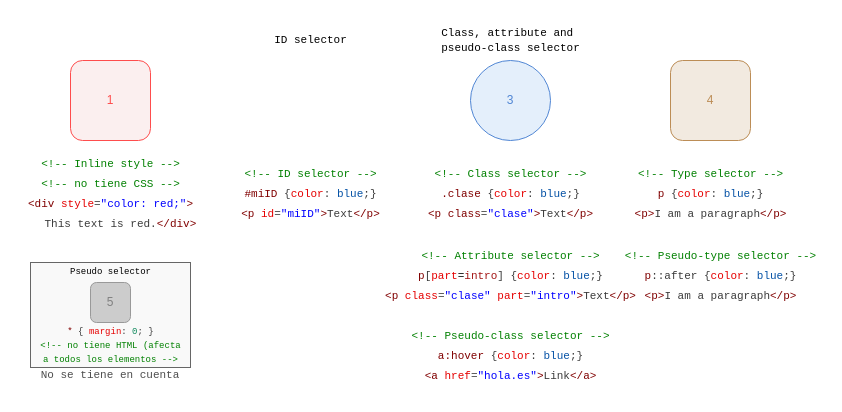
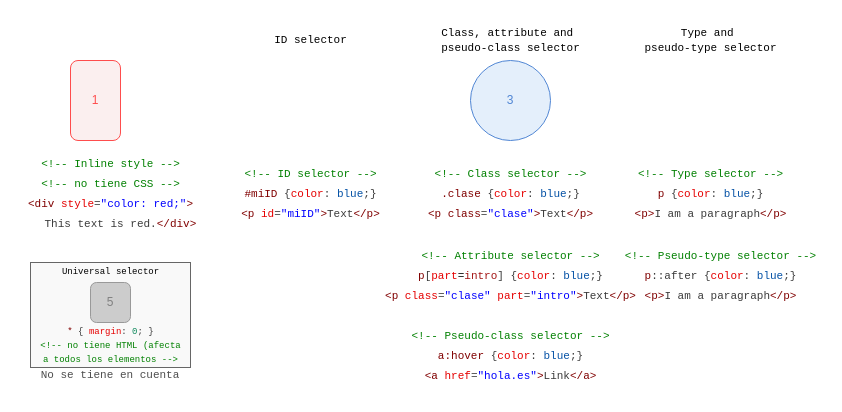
none -> (711, 41)
(111, 101) -> (96, 101)
(711, 101) -> none
(111, 271) -> (111, 271)
